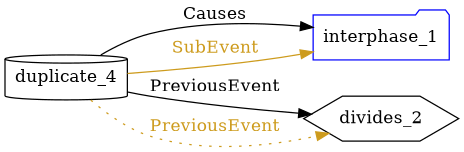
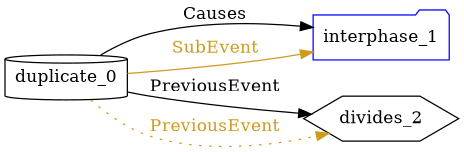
(66, 77) -> (66, 77)
